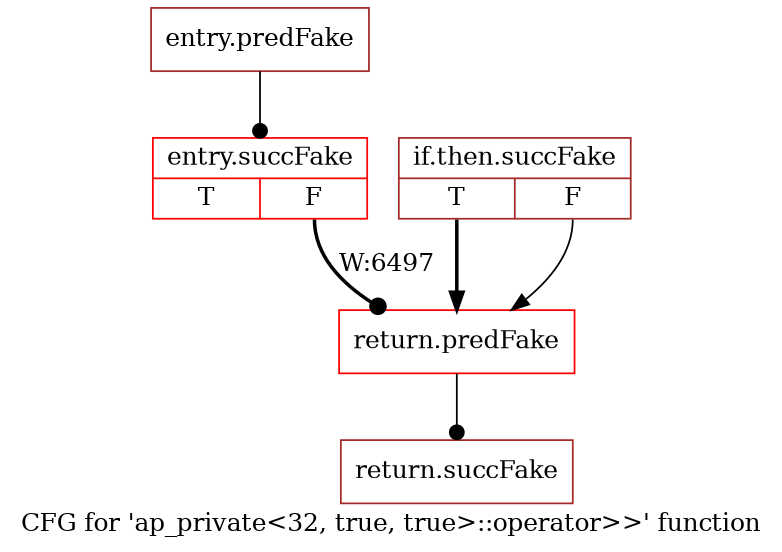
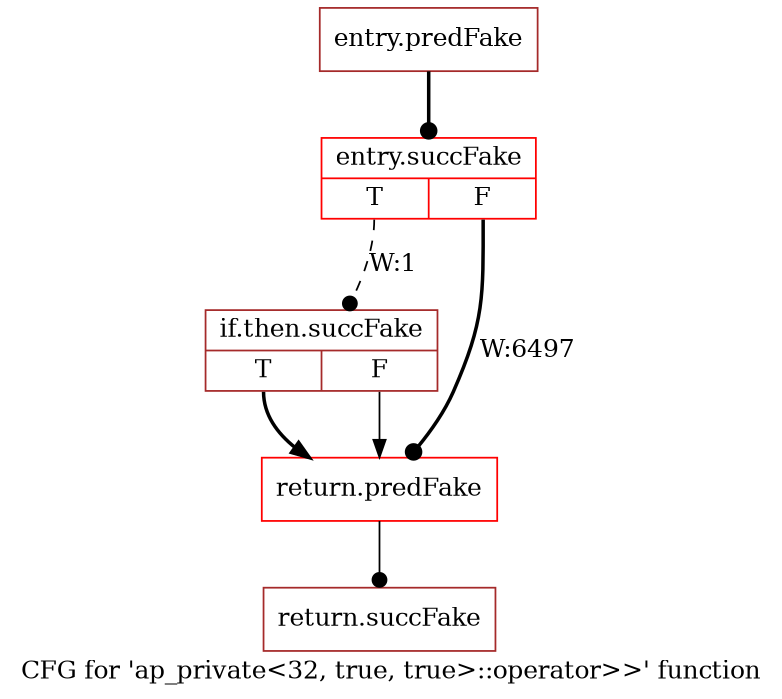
(260, 97) -> (429, 97)
none -> (368, 259)
